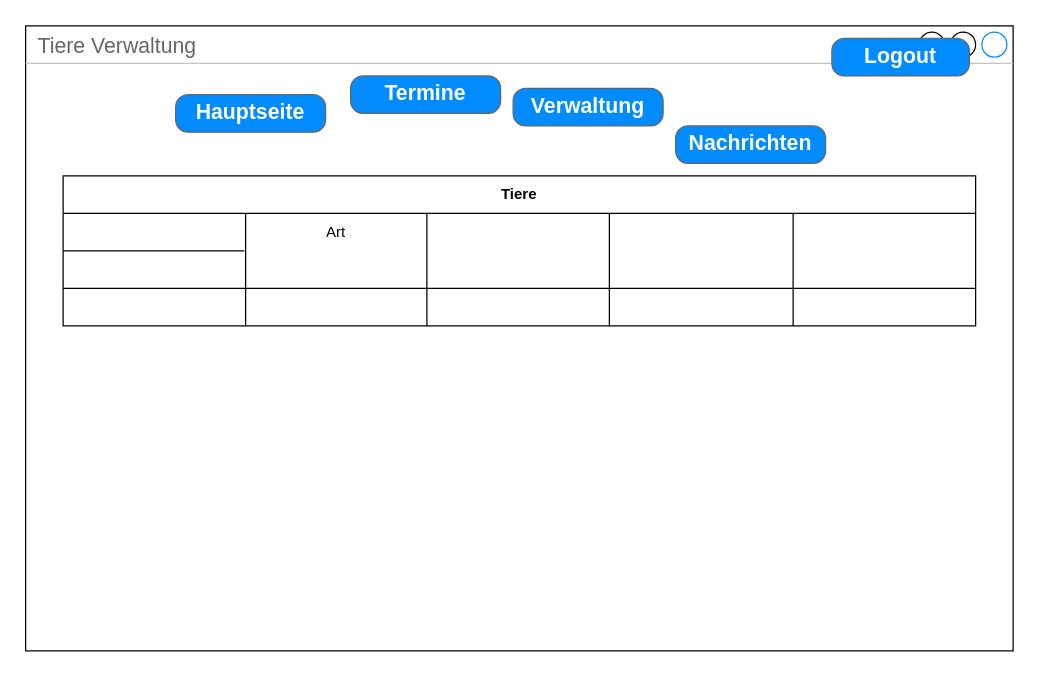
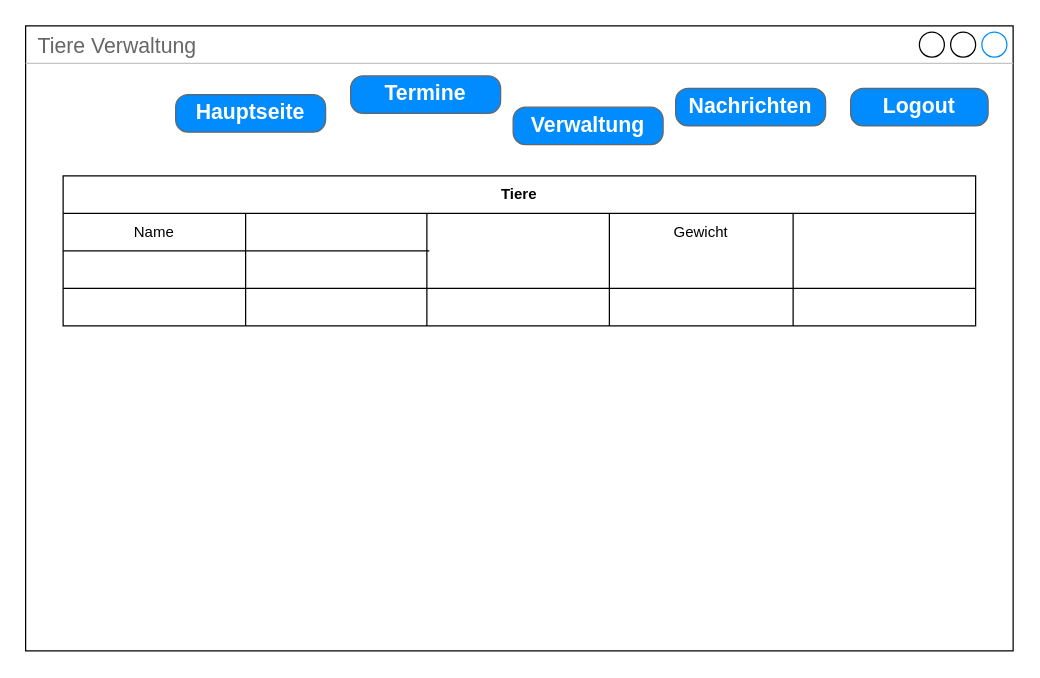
(901, 57) -> (919, 107)
(588, 107) -> (588, 126)
(751, 144) -> (751, 107)
none -> (154, 232)
(336, 232) -> none
none -> (701, 232)
